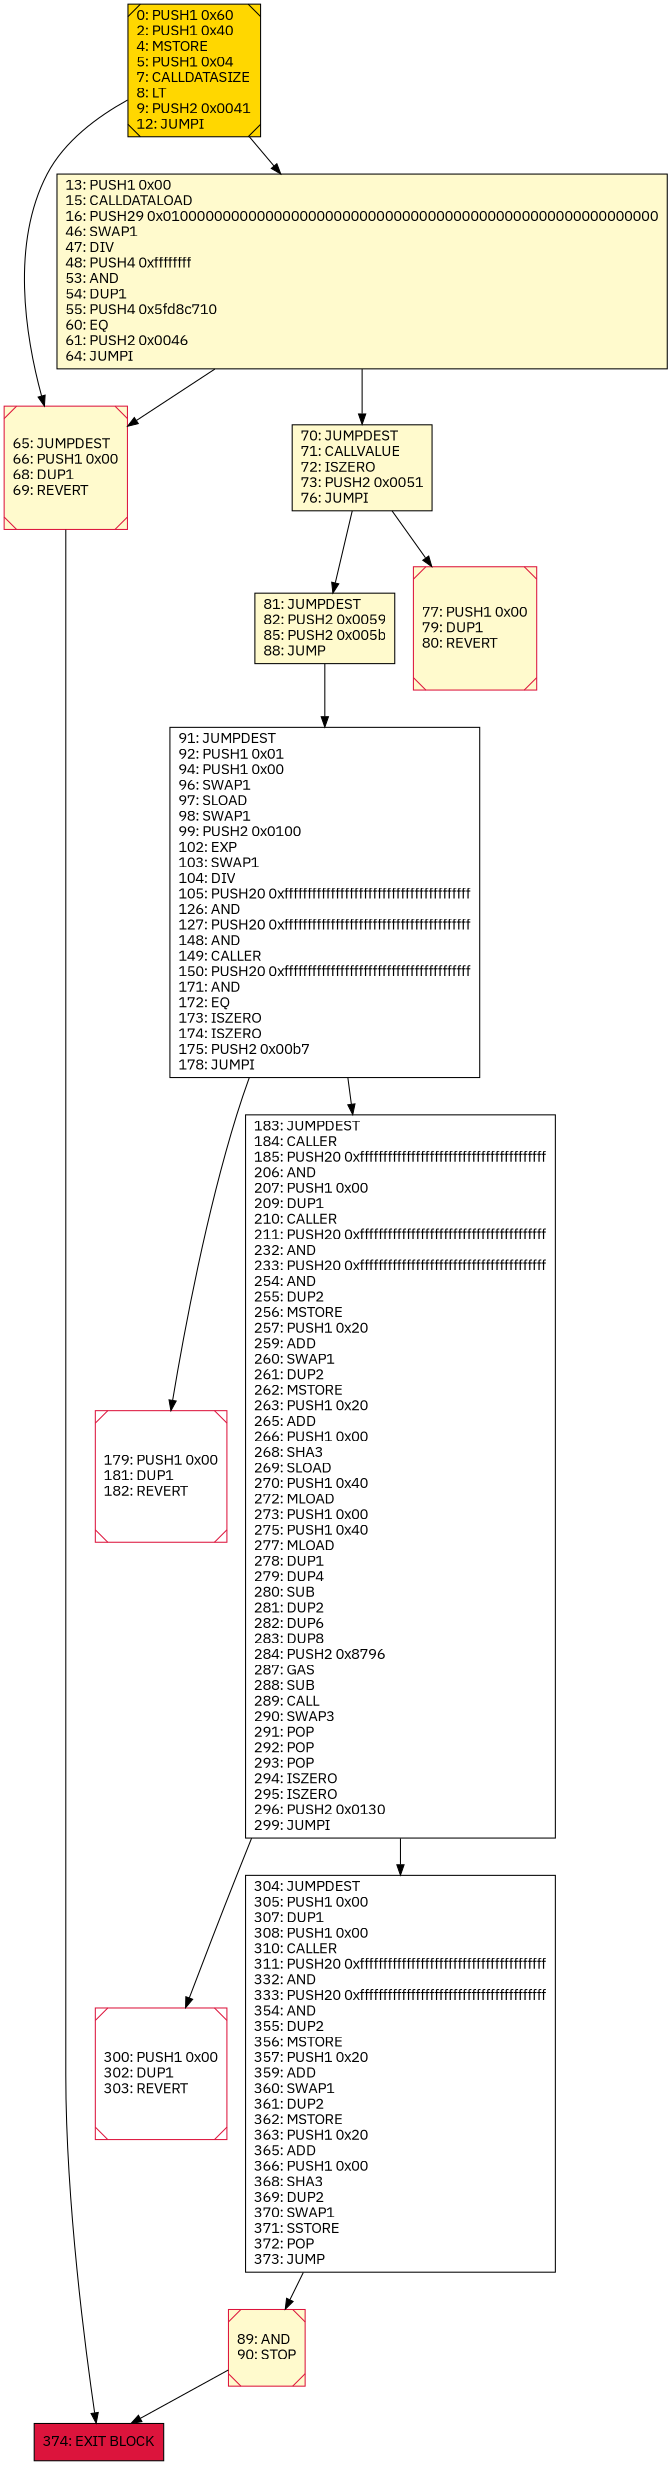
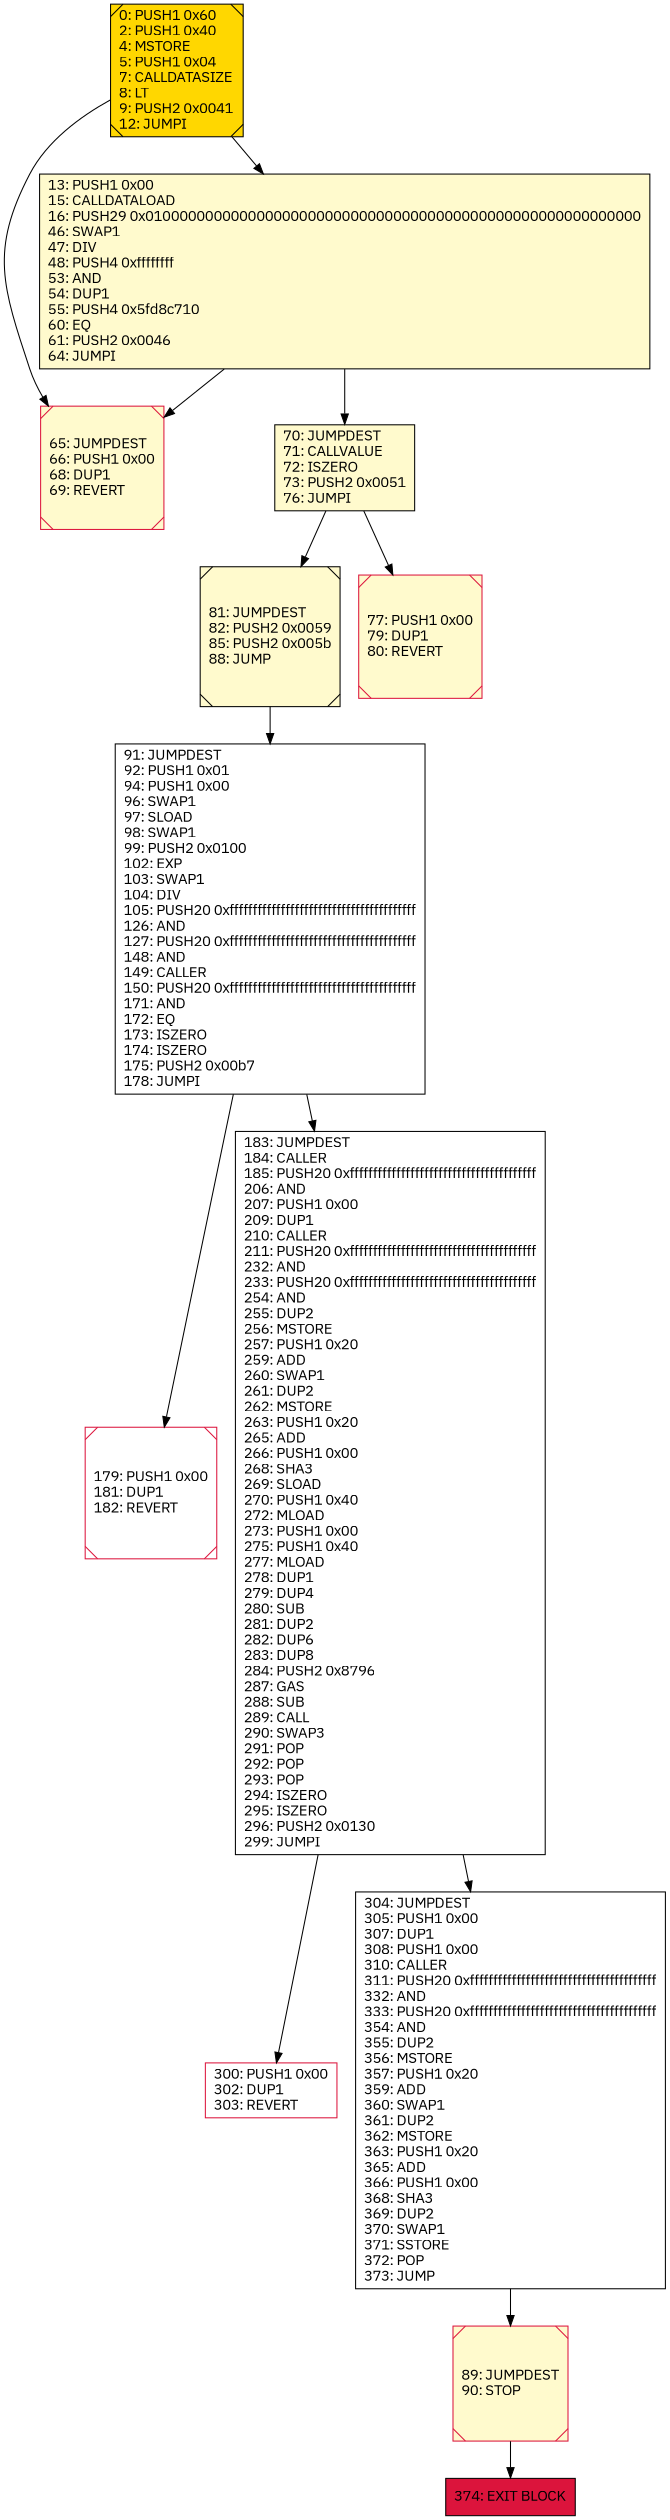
(325, 628) -> (270, 637)
(66, 1472) -> none
(161, 2074) -> (271, 2090)
(267, 2348) -> (511, 2384)
